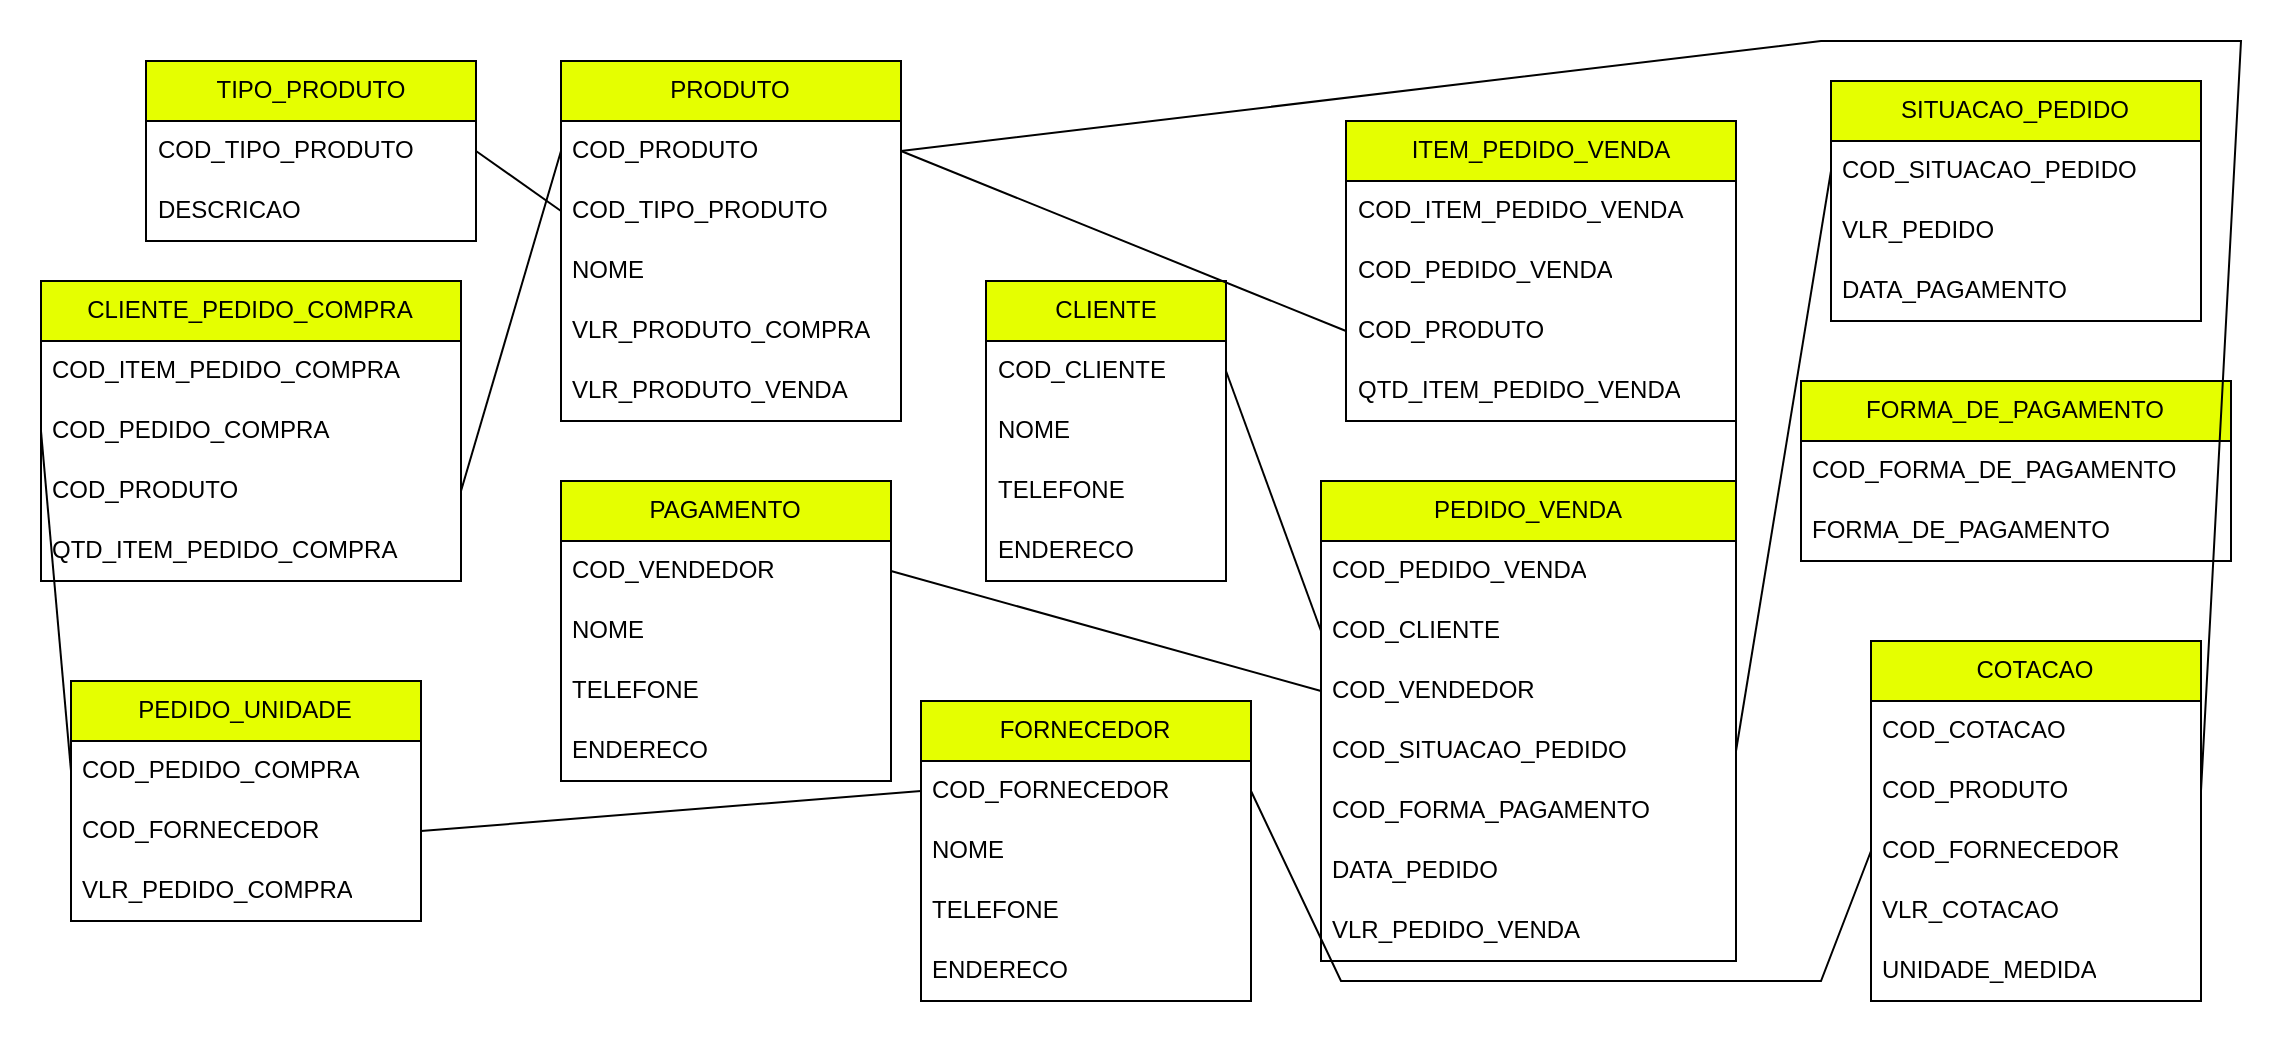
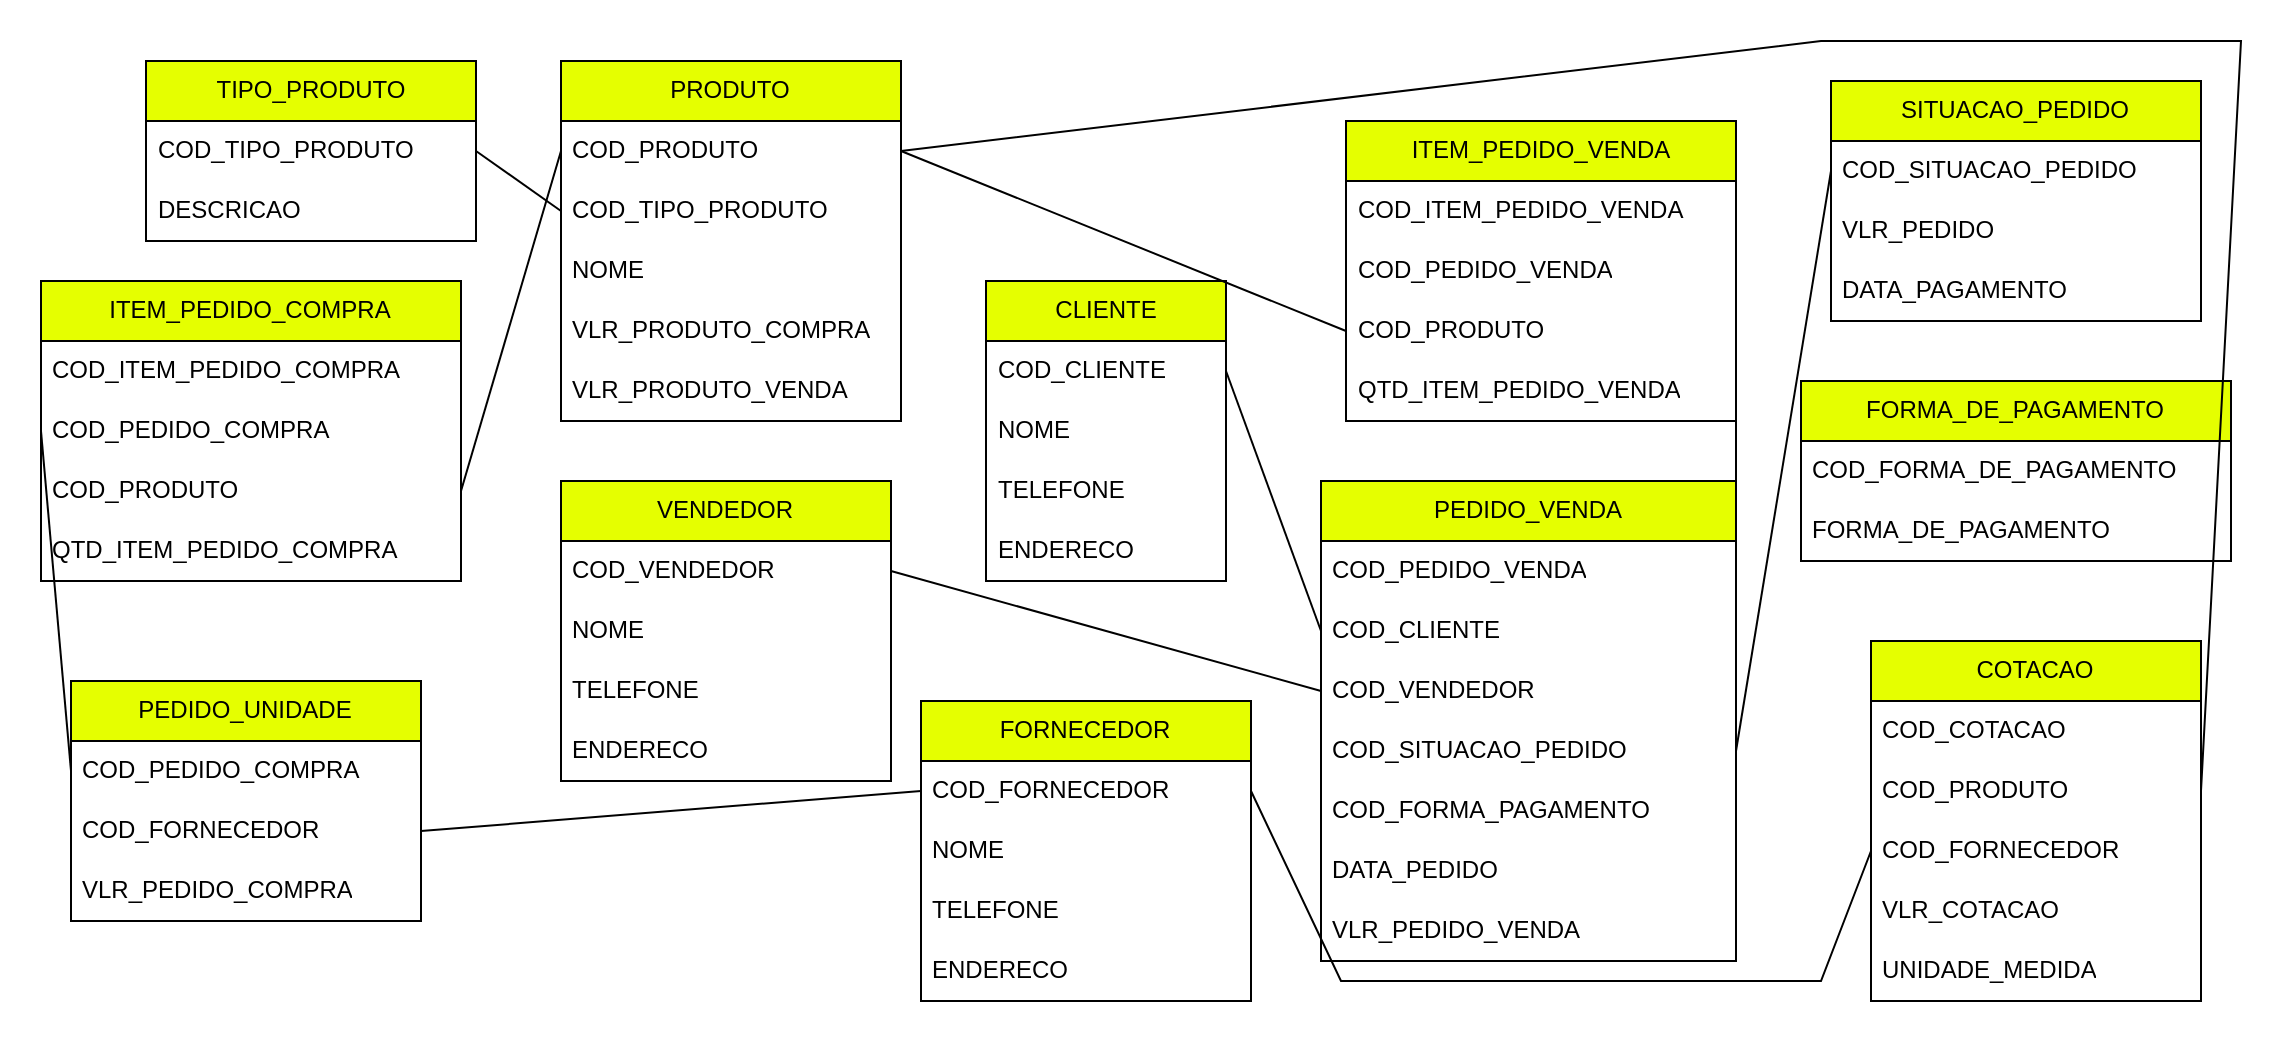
(251, 311) -> (251, 311)
(726, 511) -> (726, 511)
